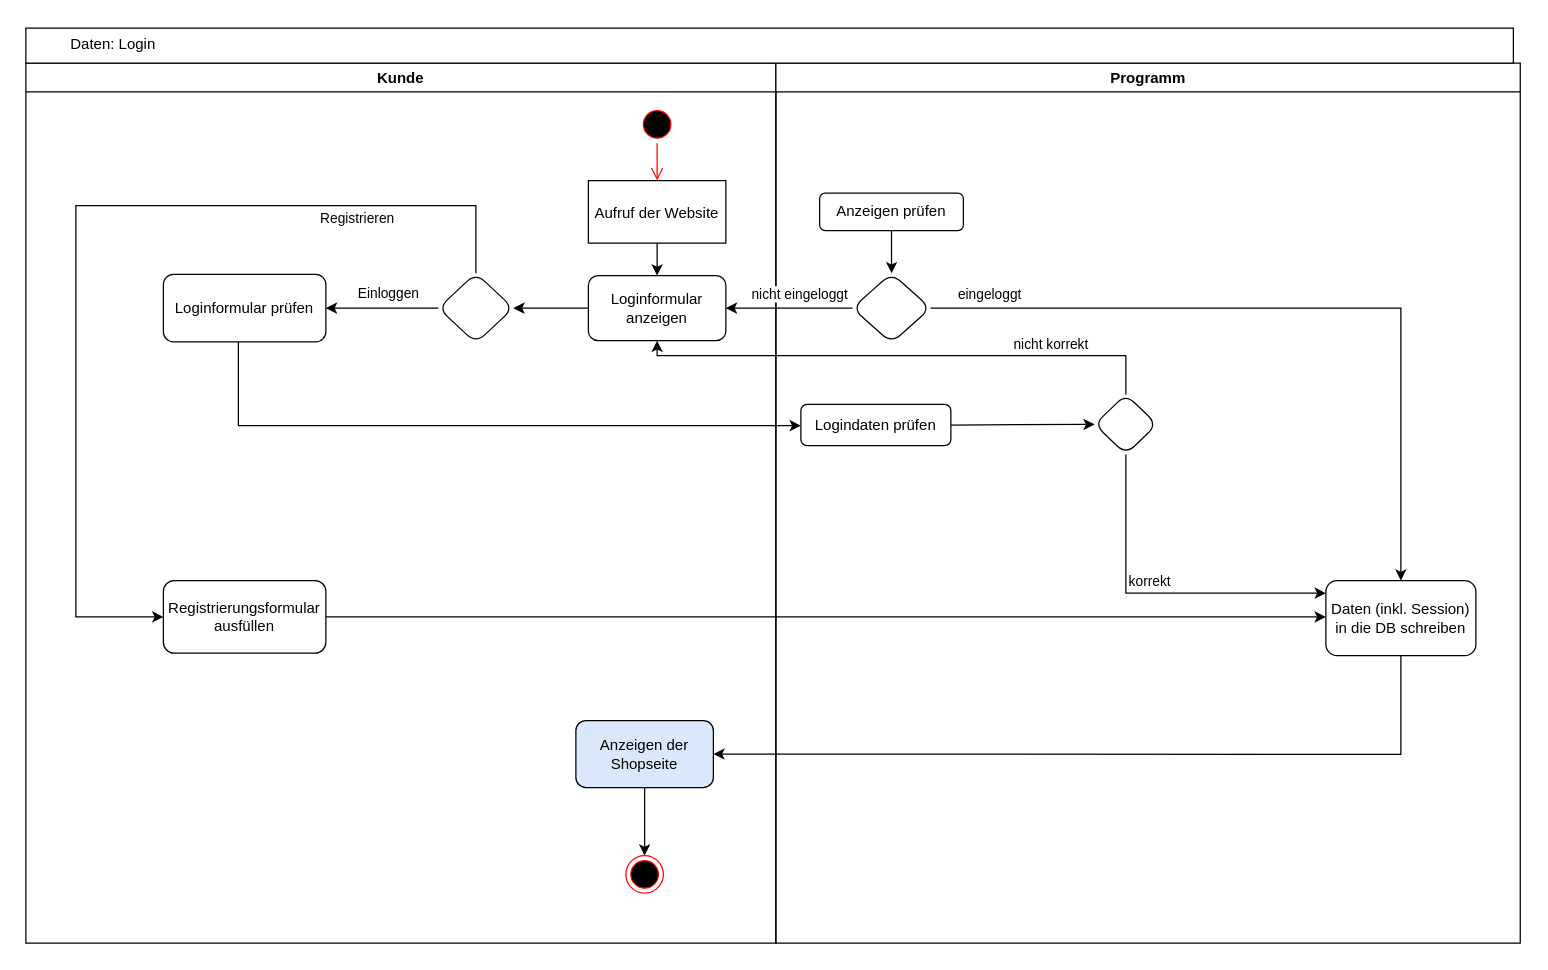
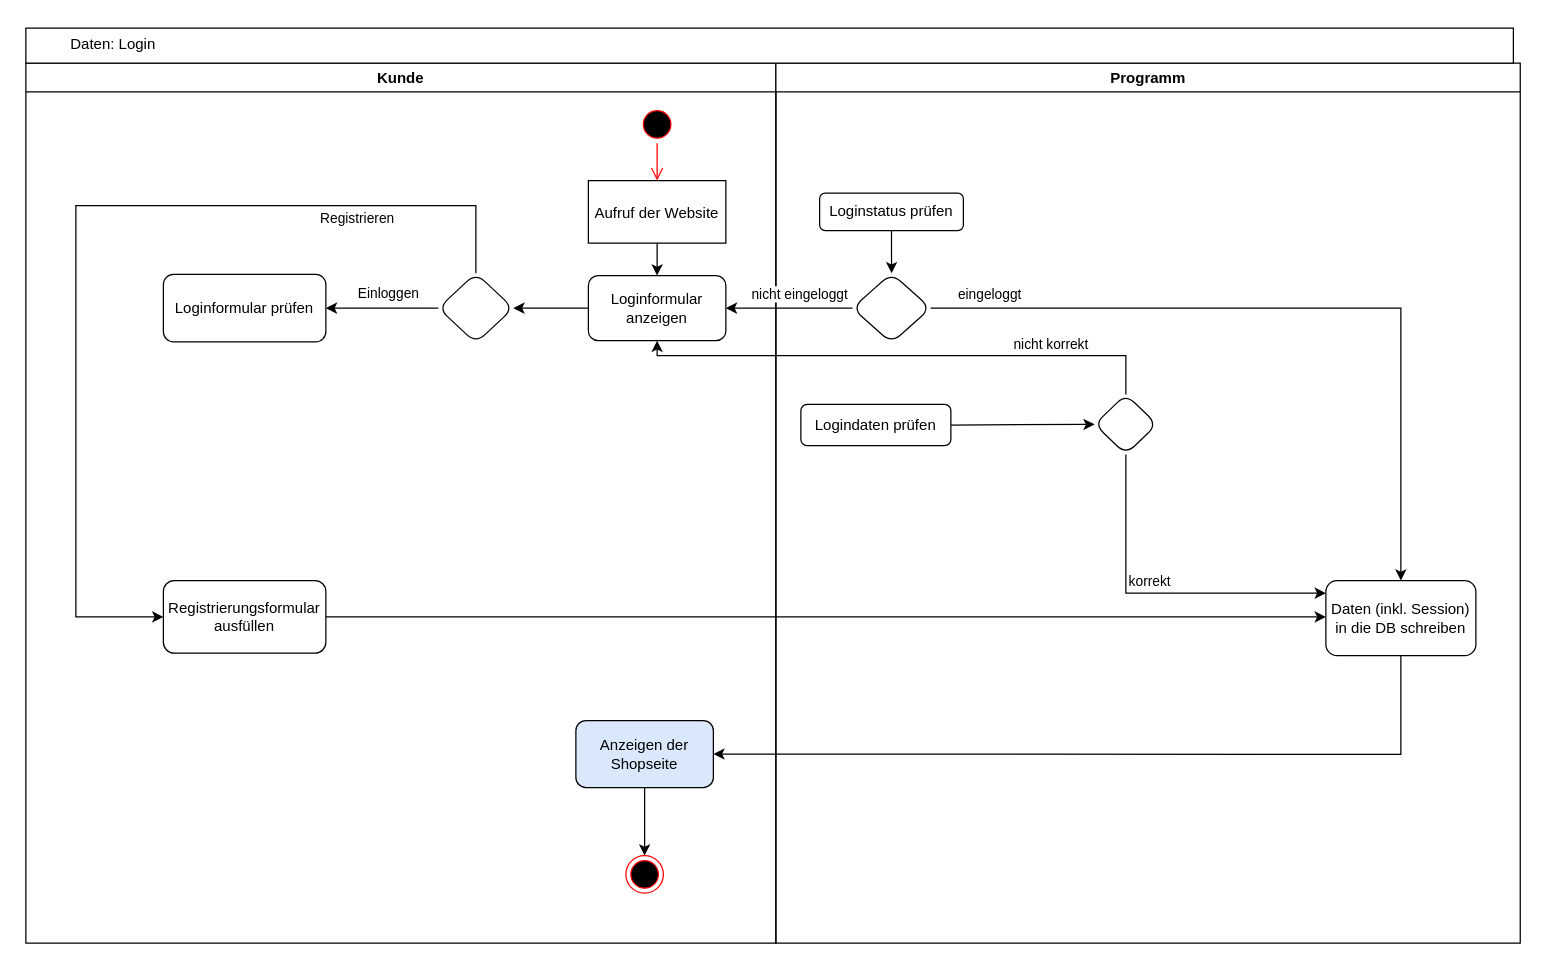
(891, 212) -> (891, 212)
(473, 426) -> none
